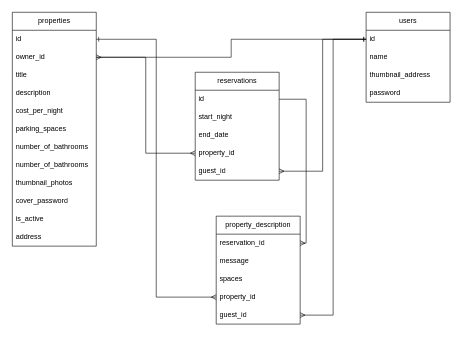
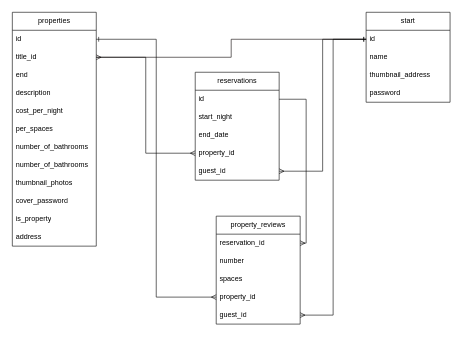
(408, 21) -> (408, 21)
(31, 57) -> (29, 57)
(24, 75) -> (22, 75)
(43, 129) -> (36, 129)
(32, 219) -> (37, 219)
(258, 225) -> (258, 225)
(234, 261) -> (232, 261)
